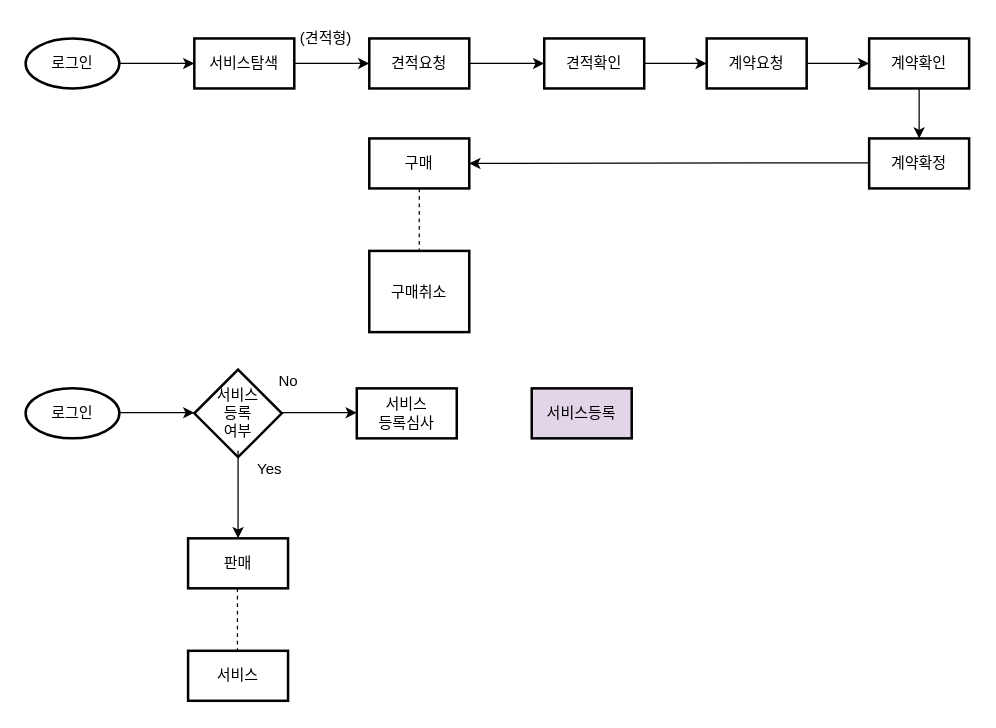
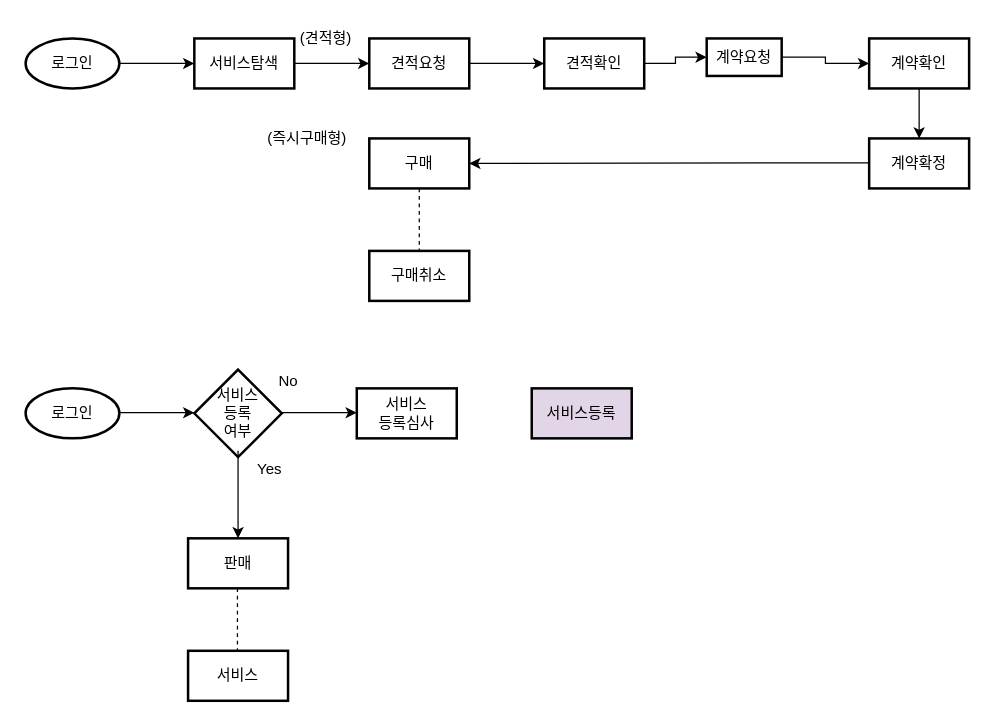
(757, 63) -> (744, 57)
none -> (307, 138)
(419, 291) -> (419, 276)
